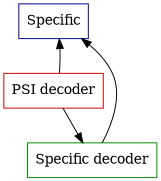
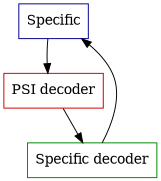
(60, 61) -> (47, 51)
